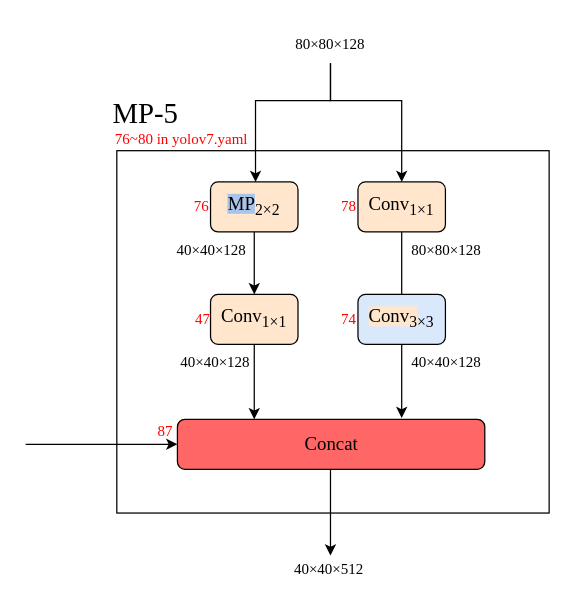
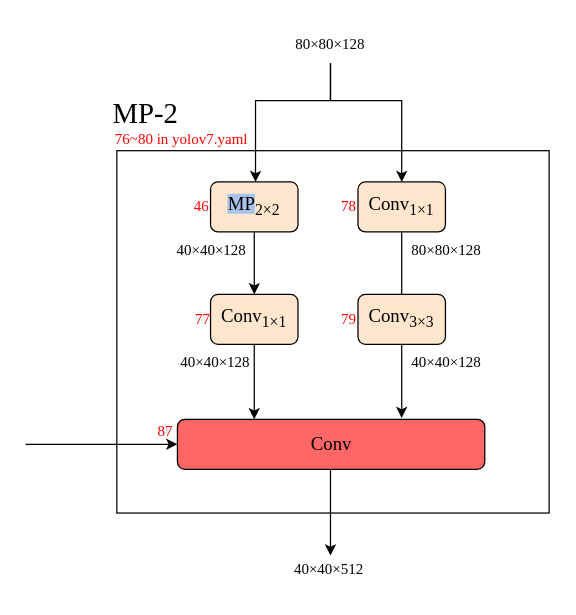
(145, 114) -> (145, 114)
(202, 207) -> (202, 207)
(203, 319) -> (203, 319)
(349, 319) -> (349, 319)
(402, 319) -> (402, 319)
(332, 444) -> (332, 444)
